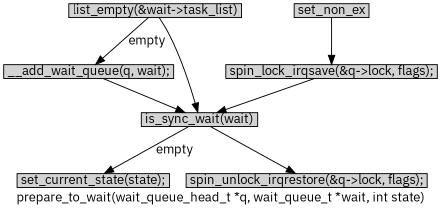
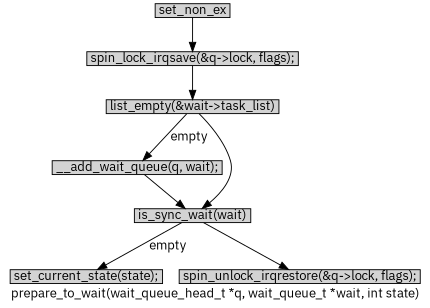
(270, 94) -> (193, 78)
